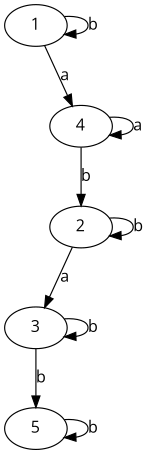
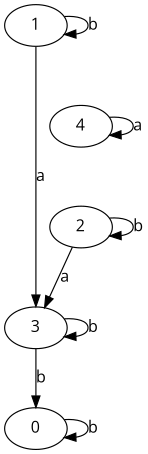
(56, 71) -> (36, 171)
(81, 171) -> none
(36, 429) -> (36, 429)
